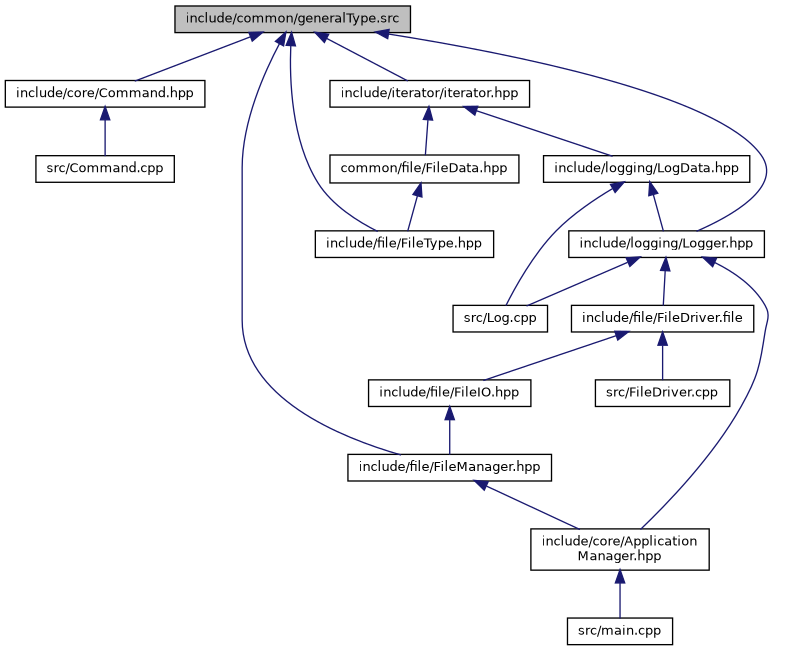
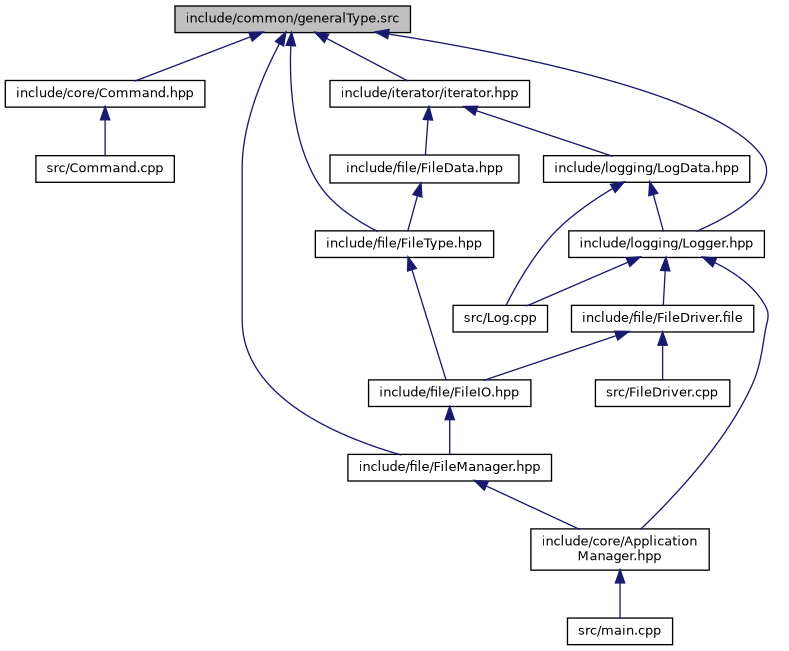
(424, 169) -> (424, 169)
none -> (429, 325)
